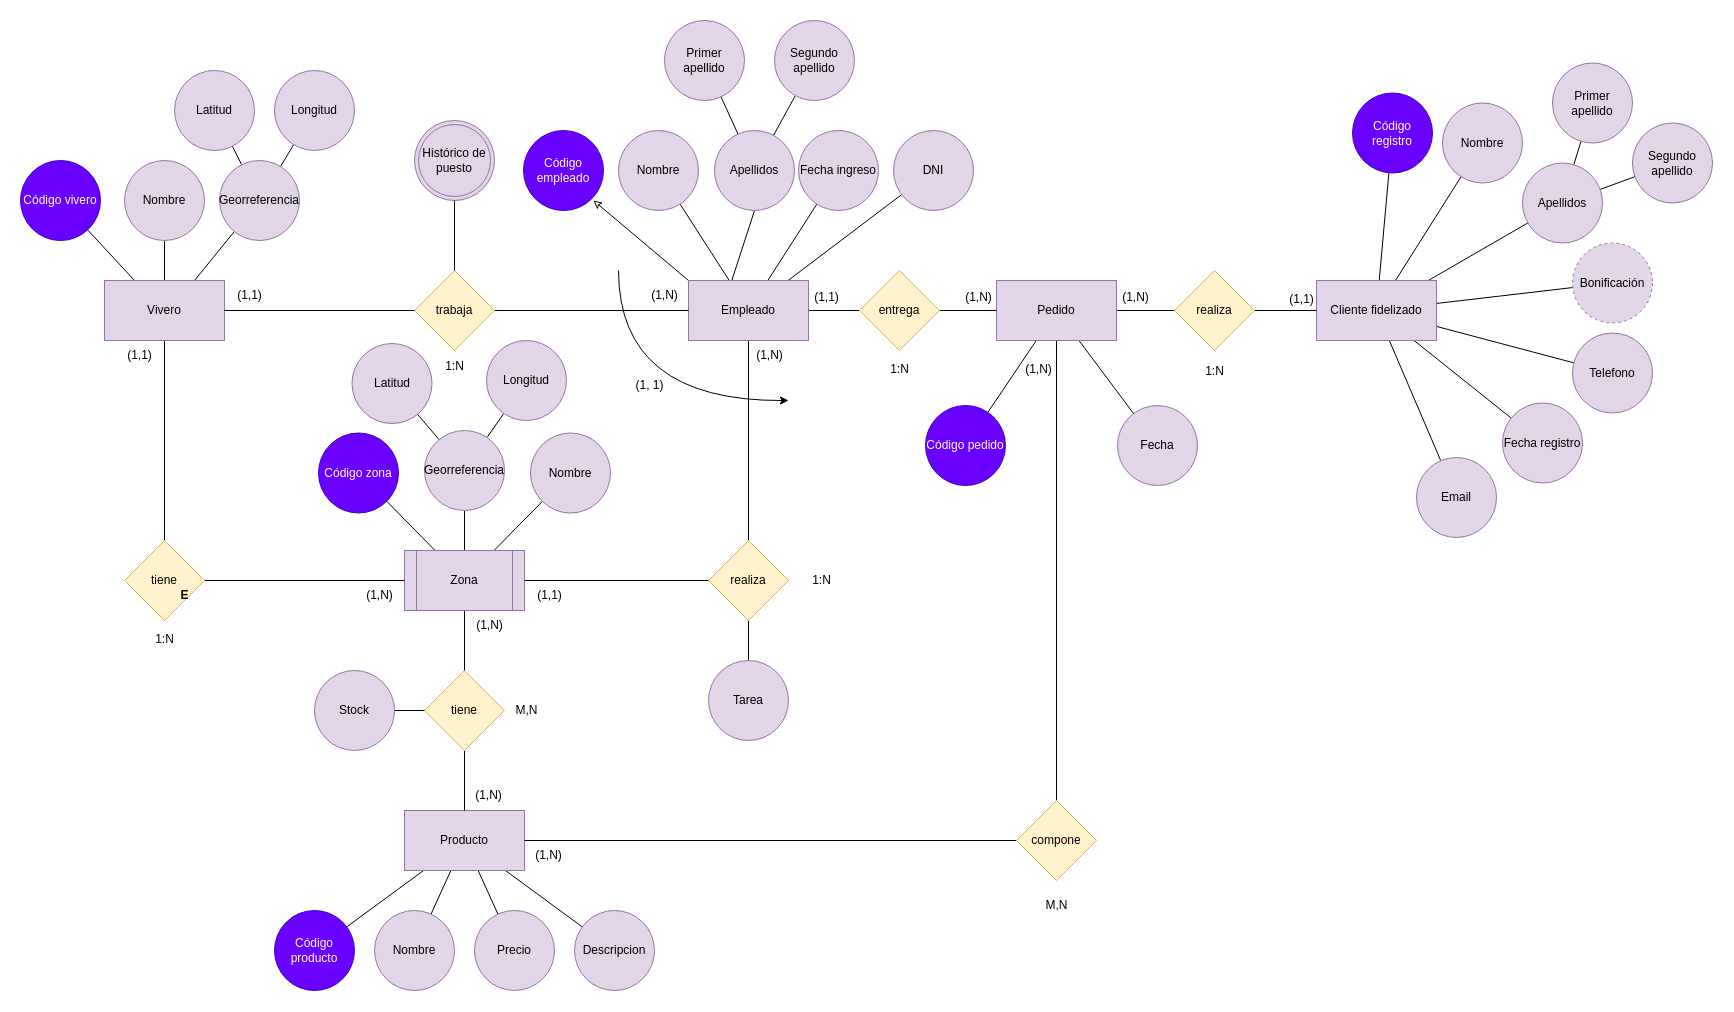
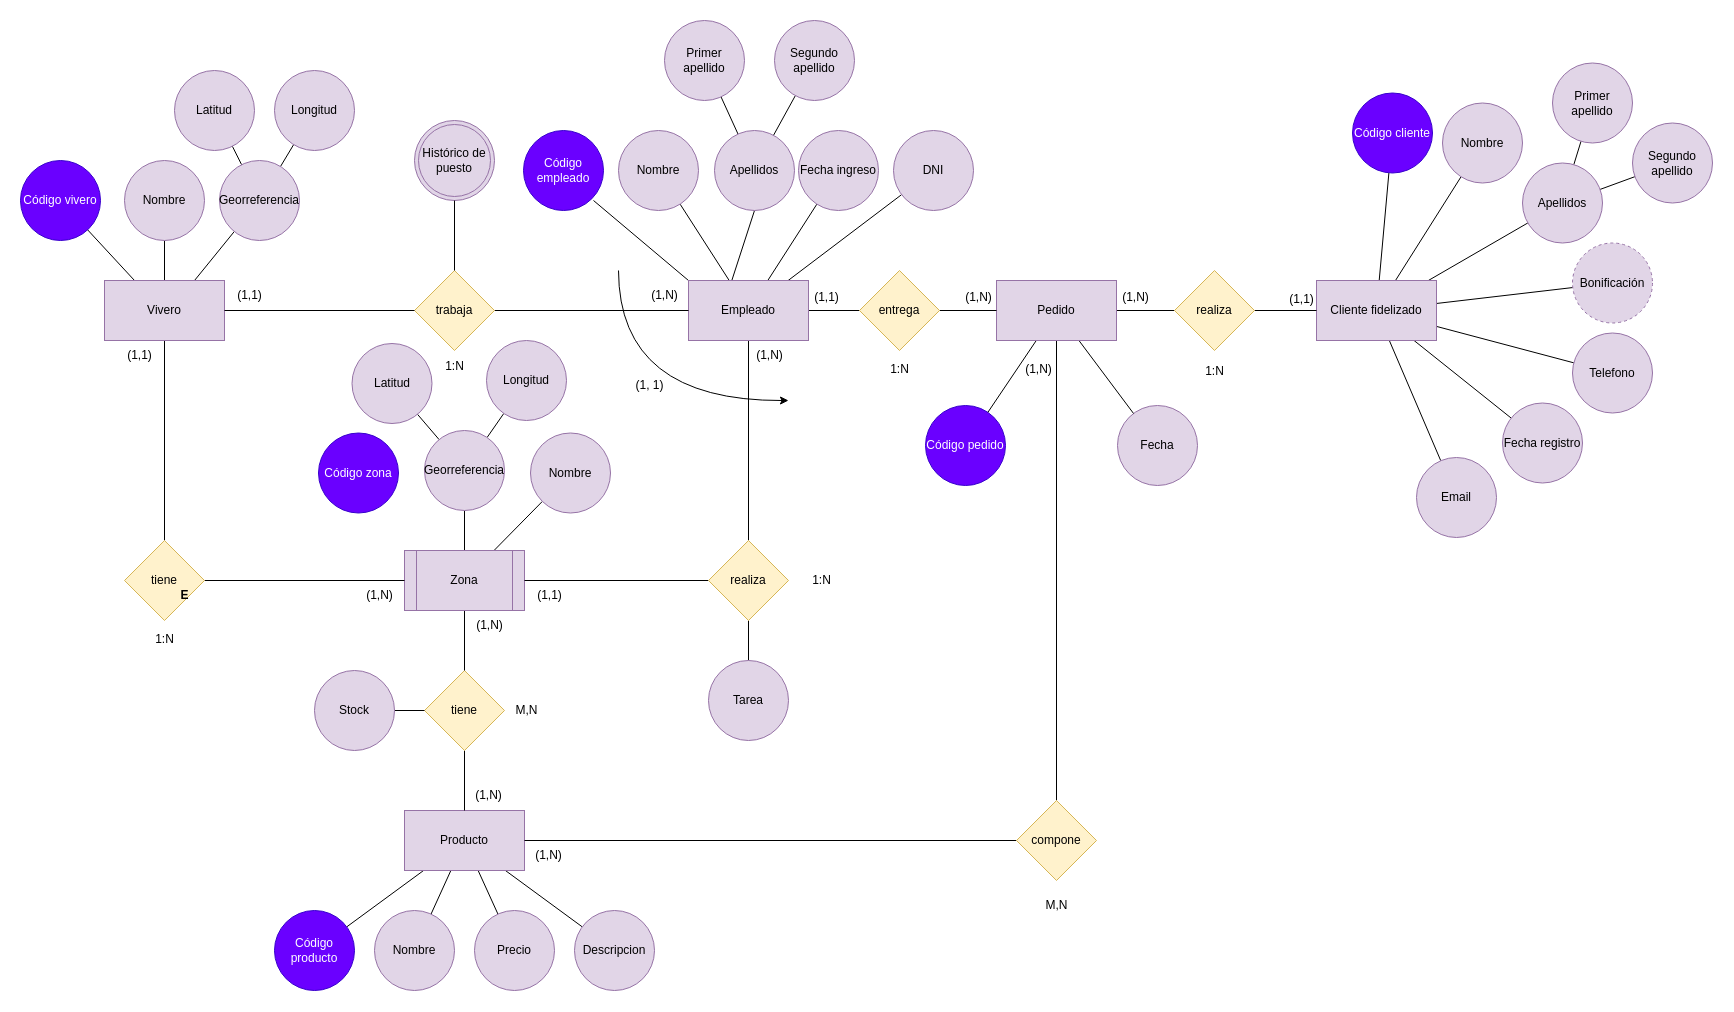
(1393, 134) -> (1393, 134)
(599, 205) -> (597, 204)
(411, 526) -> none
